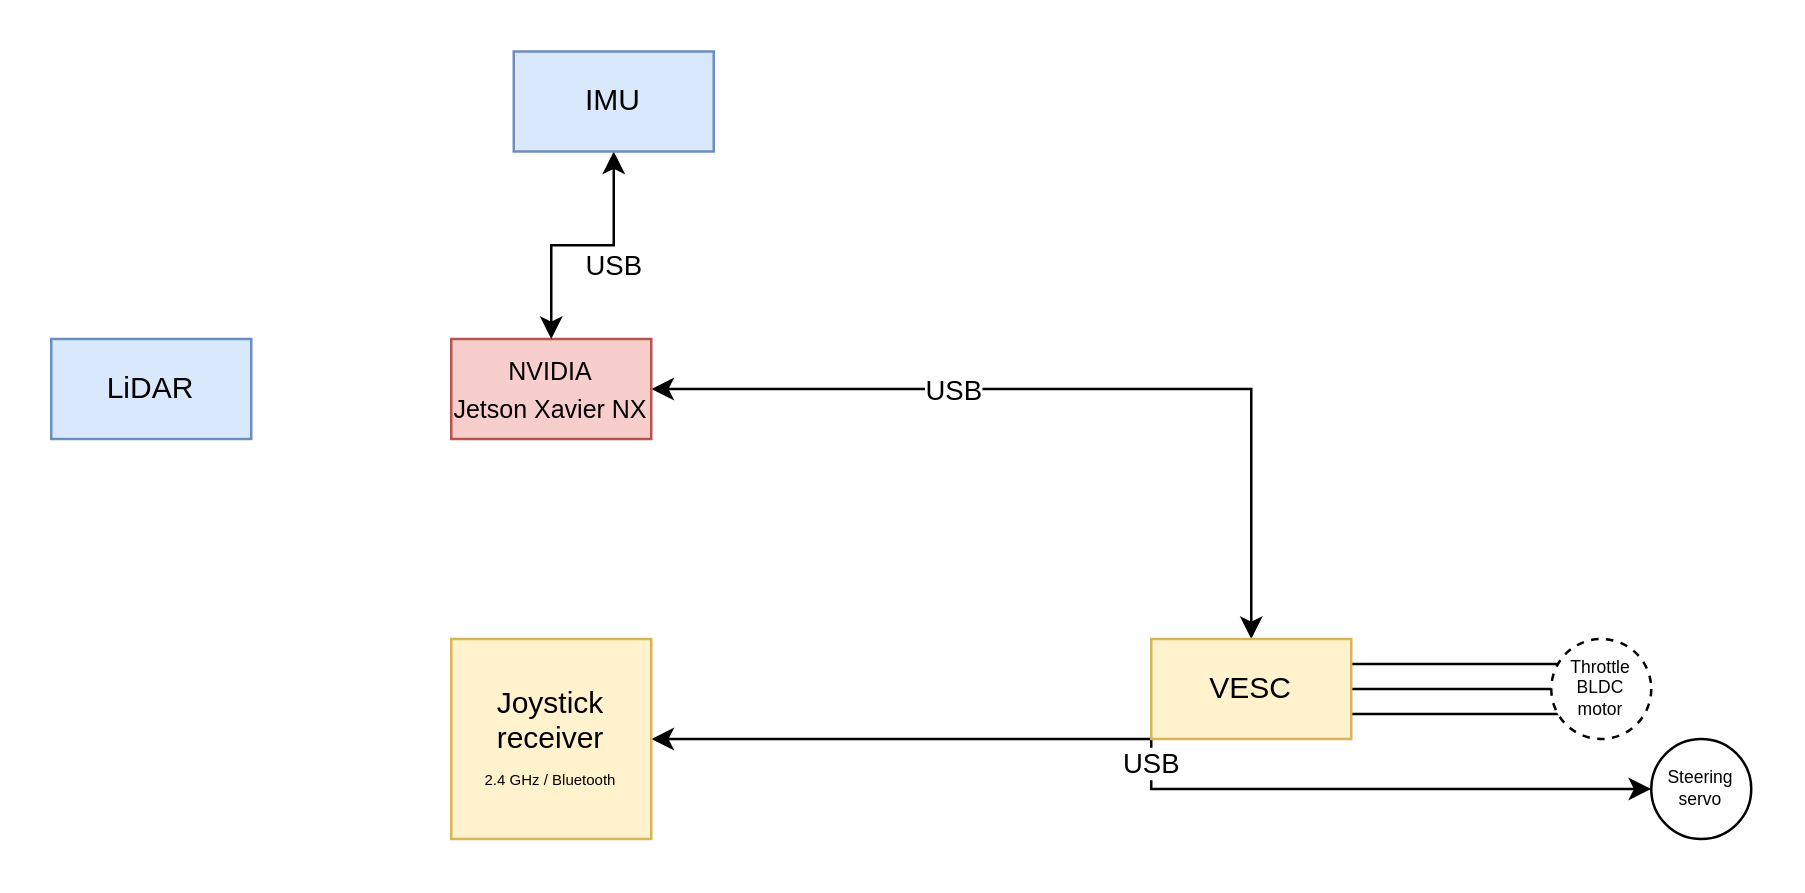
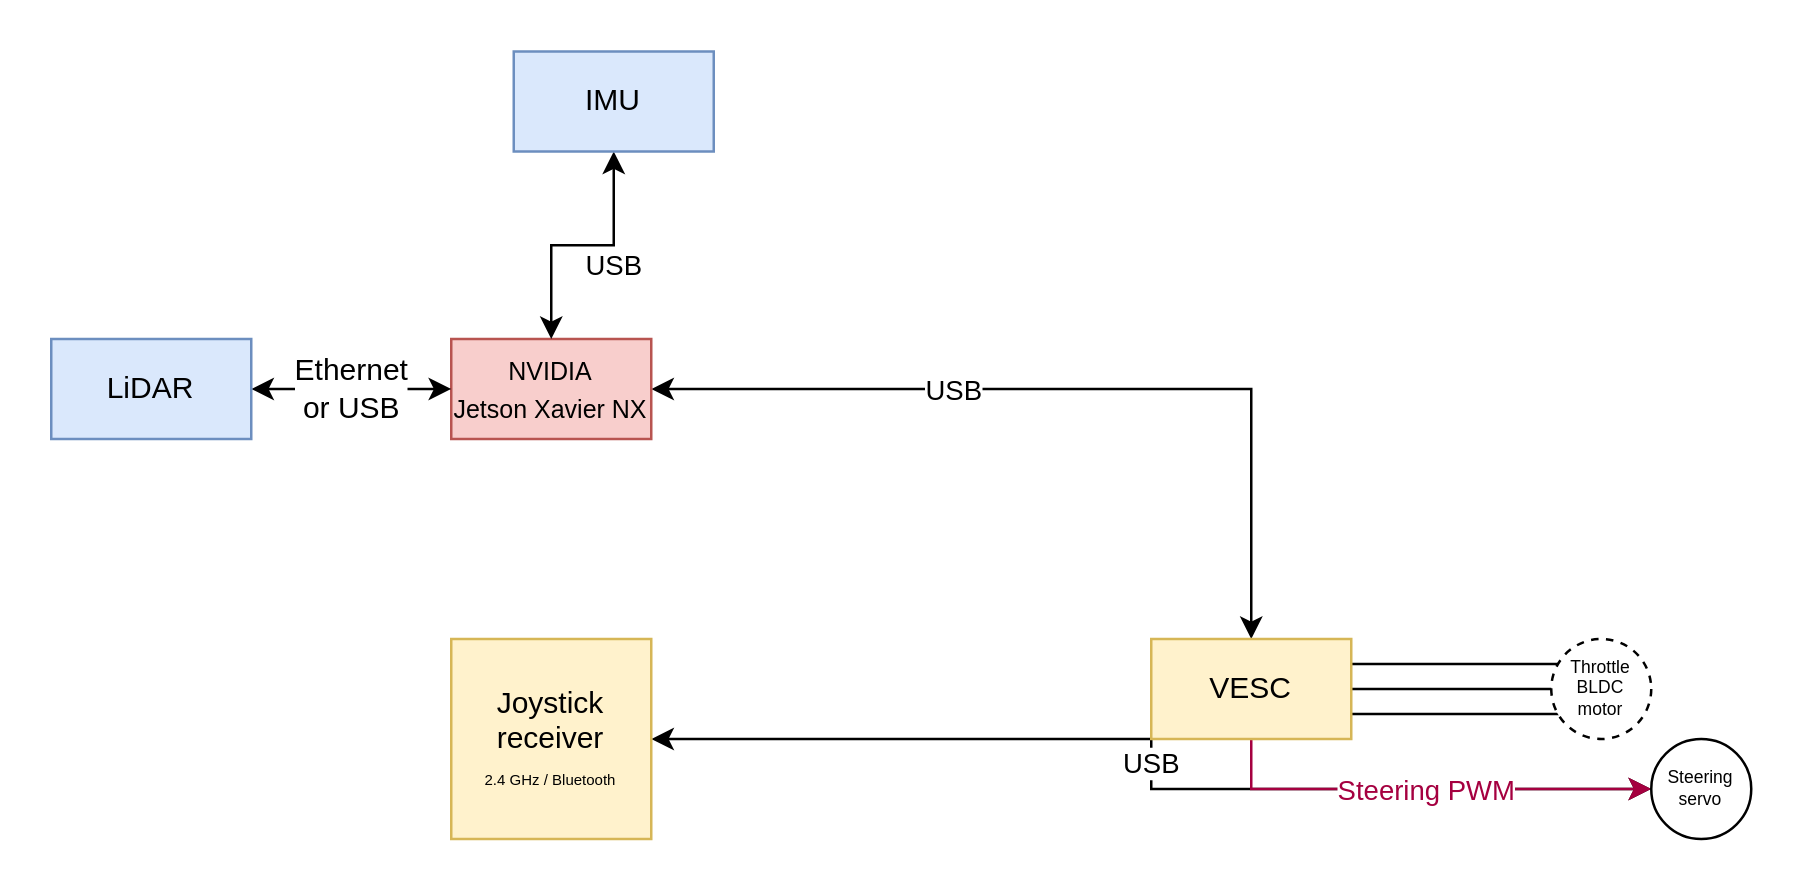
none -> (281, 389)
none -> (1251, 761)
